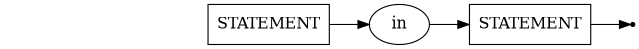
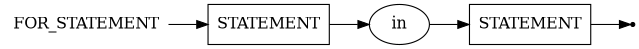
none -> (86, 24)
